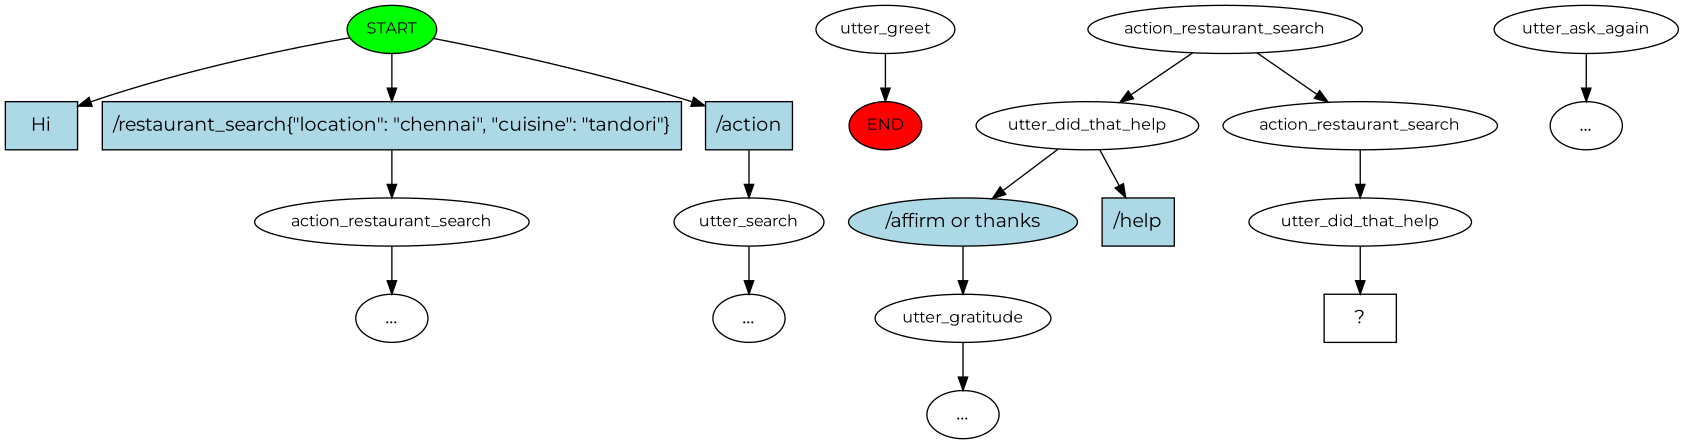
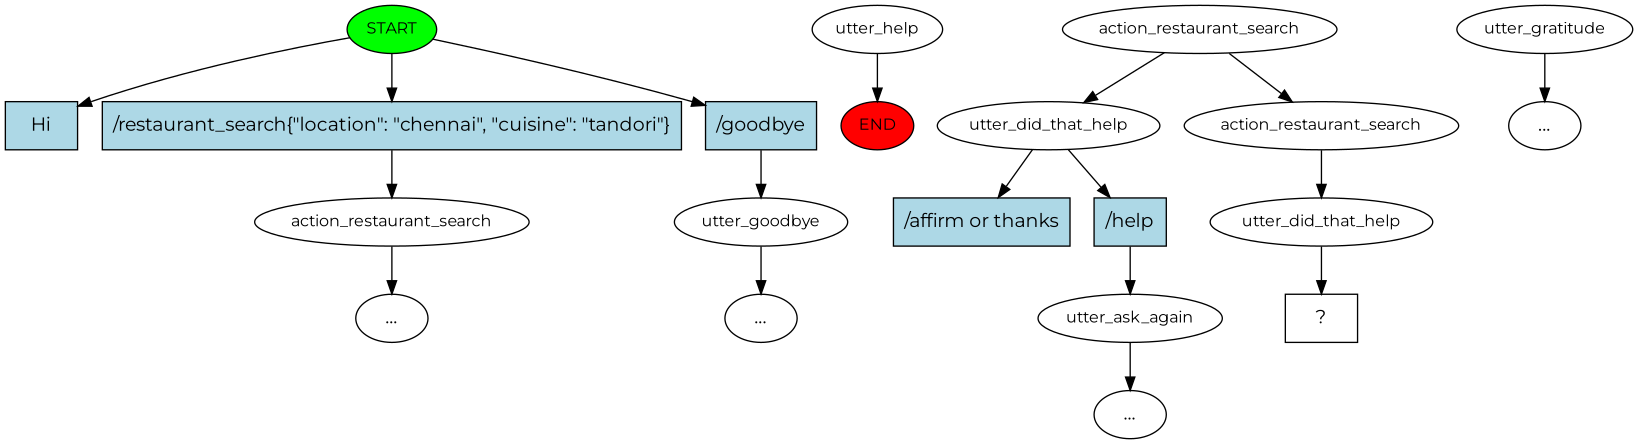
(885, 29) -> (877, 29)
(749, 126) -> (761, 126)
(749, 222) -> (761, 222)
(963, 222) -> (982, 222)
(963, 264) -> none
none -> (1130, 264)
